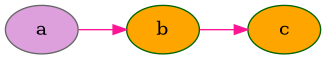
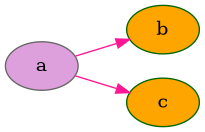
(217, 30) -> (96, 82)
